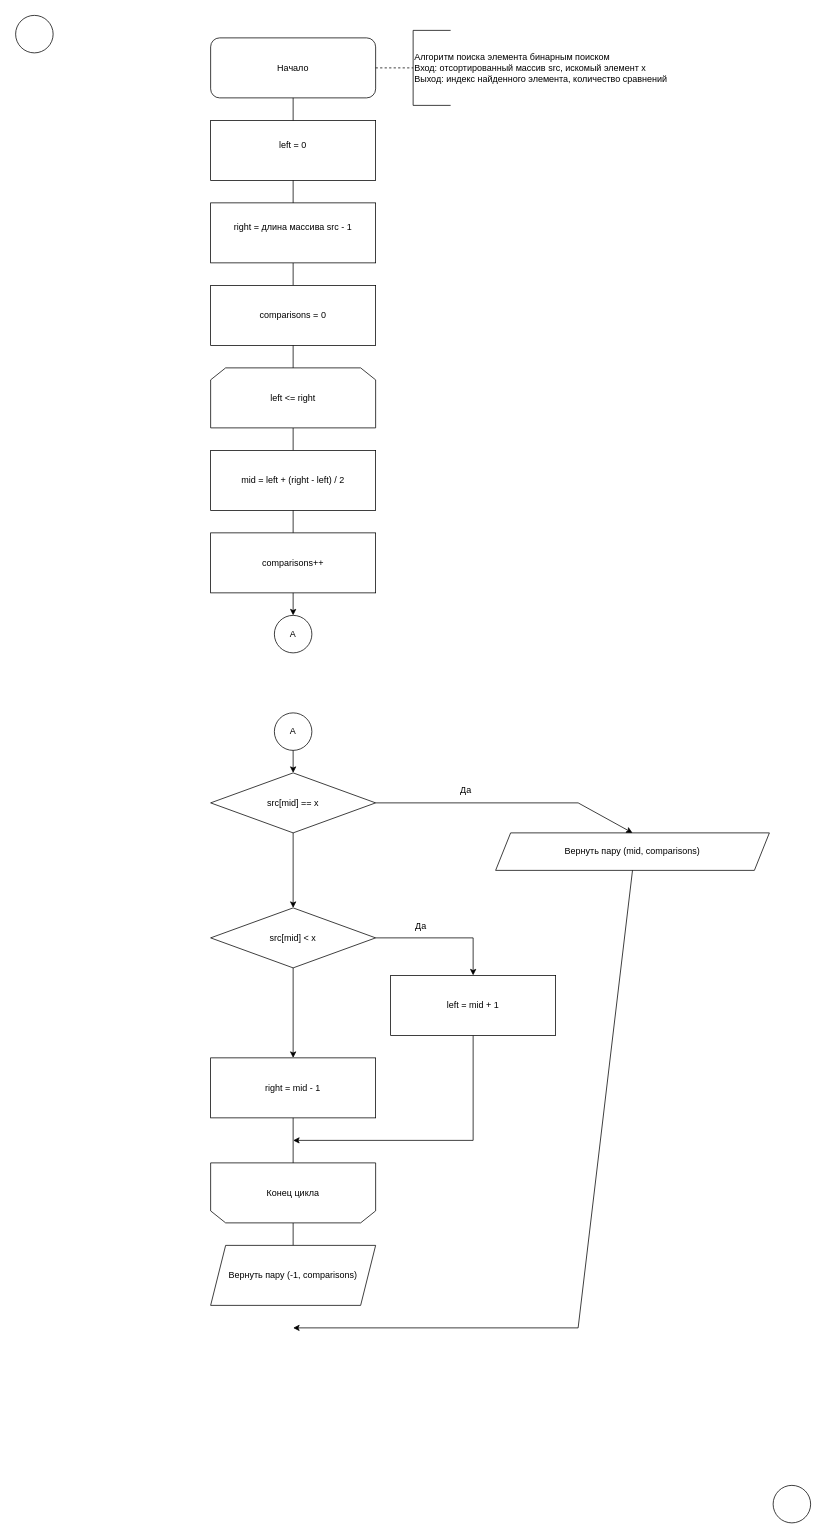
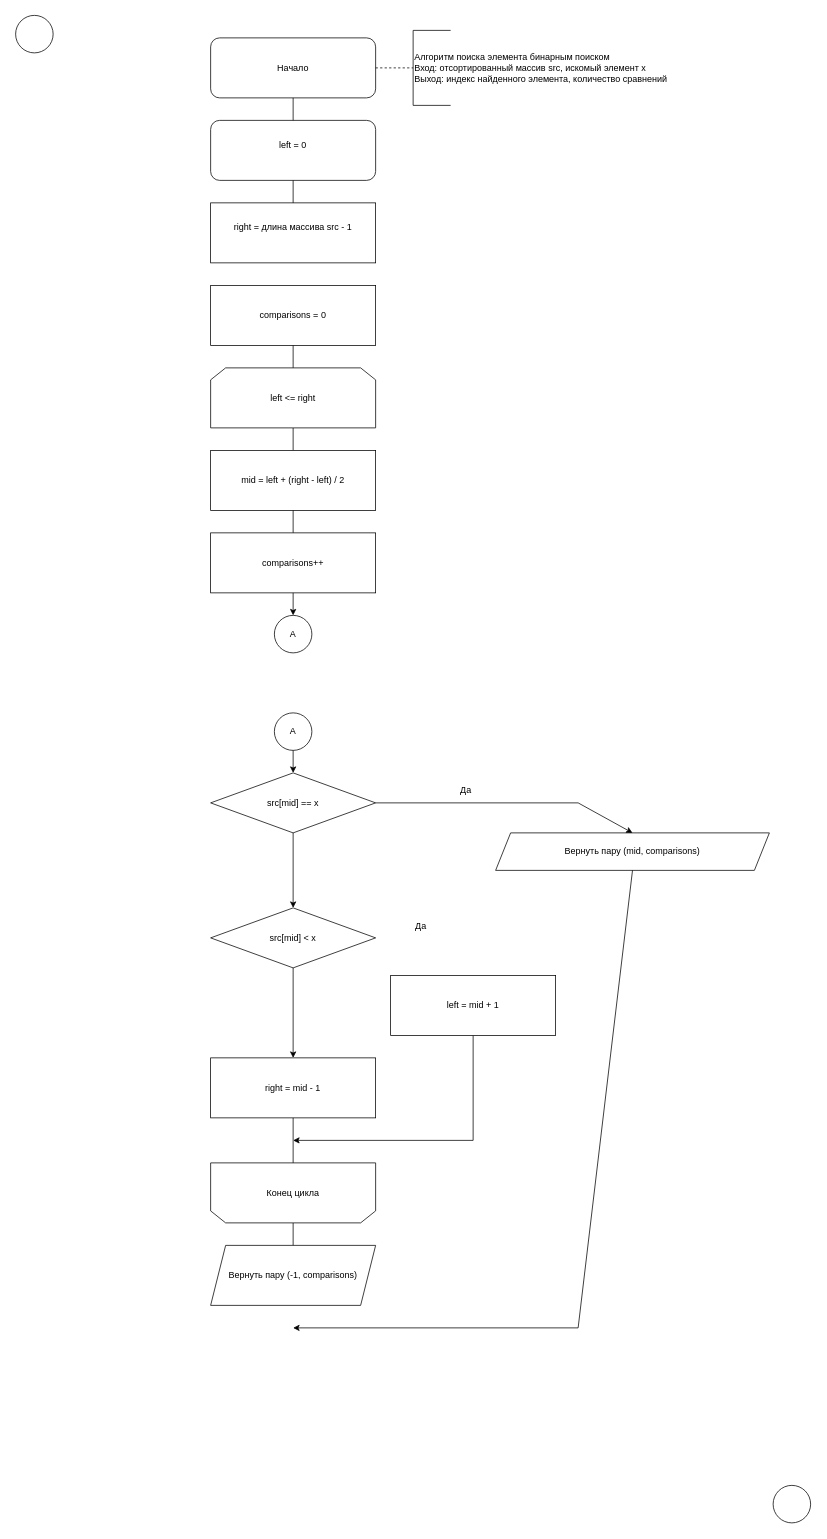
(293, 150) -> (293, 150)
(293, 274) -> none
(473, 969) -> none
